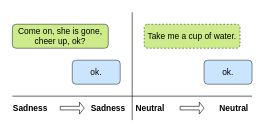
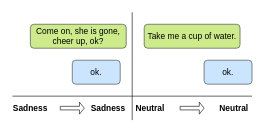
(60, 36) -> (78, 36)
(192, 36) -> (192, 36)
